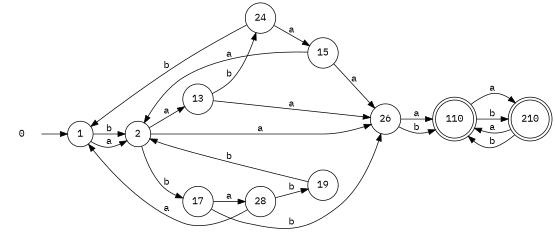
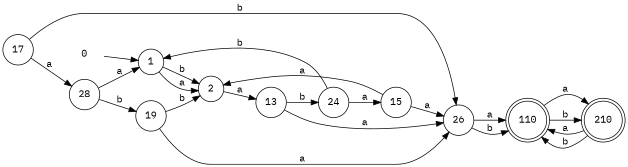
(258, 134) -> (299, 164)
(154, 175) -> none
